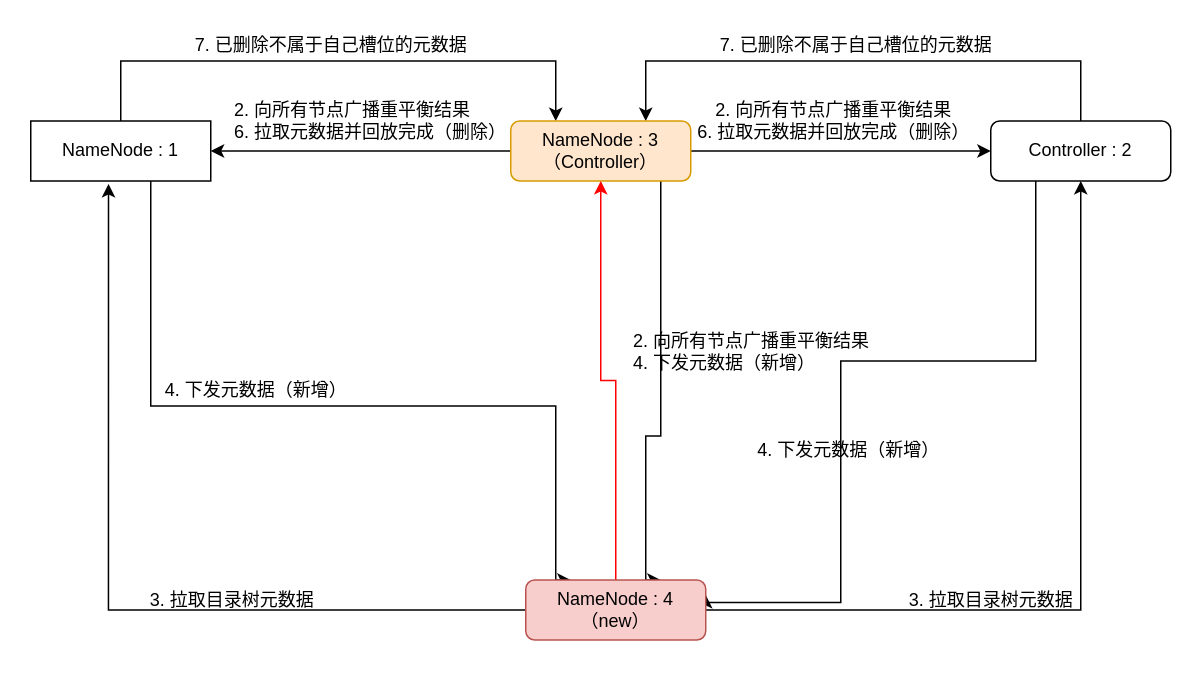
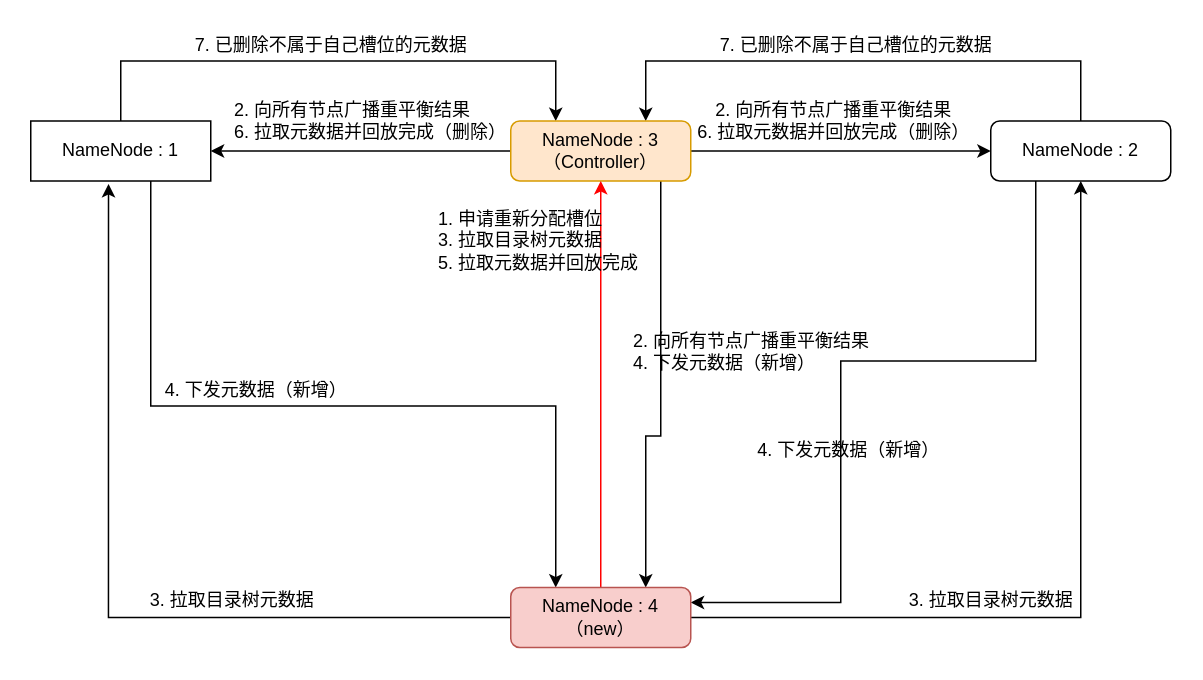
(1081, 151) -> (1081, 151)
none -> (548, 241)
(616, 610) -> (601, 617)
